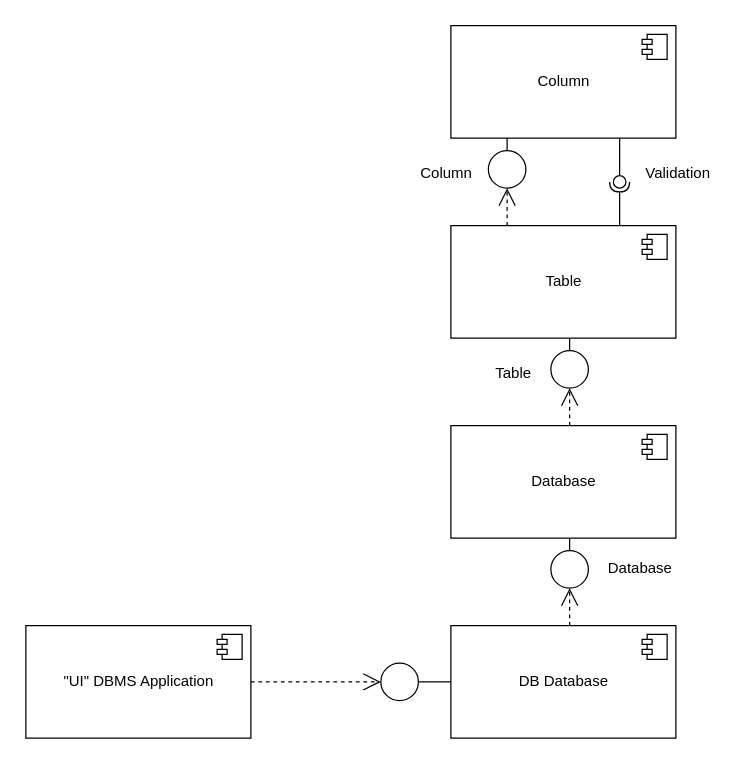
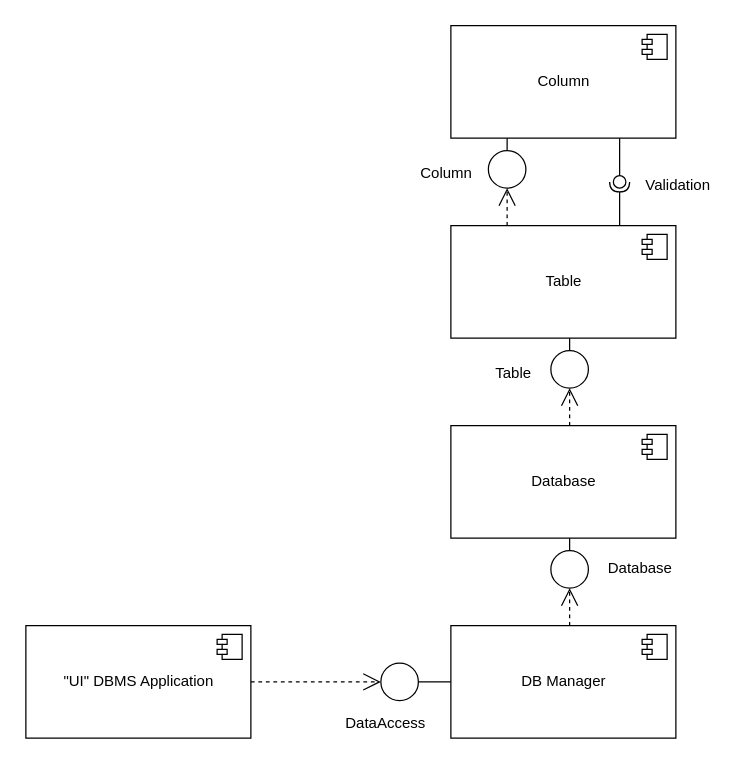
(682, 172) -> (682, 184)
(564, 682) -> (564, 682)
none -> (394, 722)
